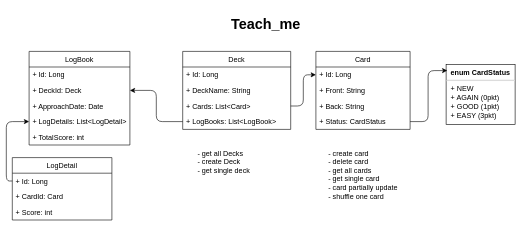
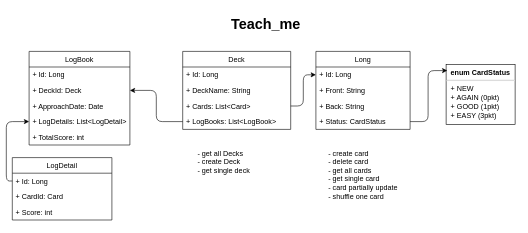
(363, 59) -> (363, 59)
